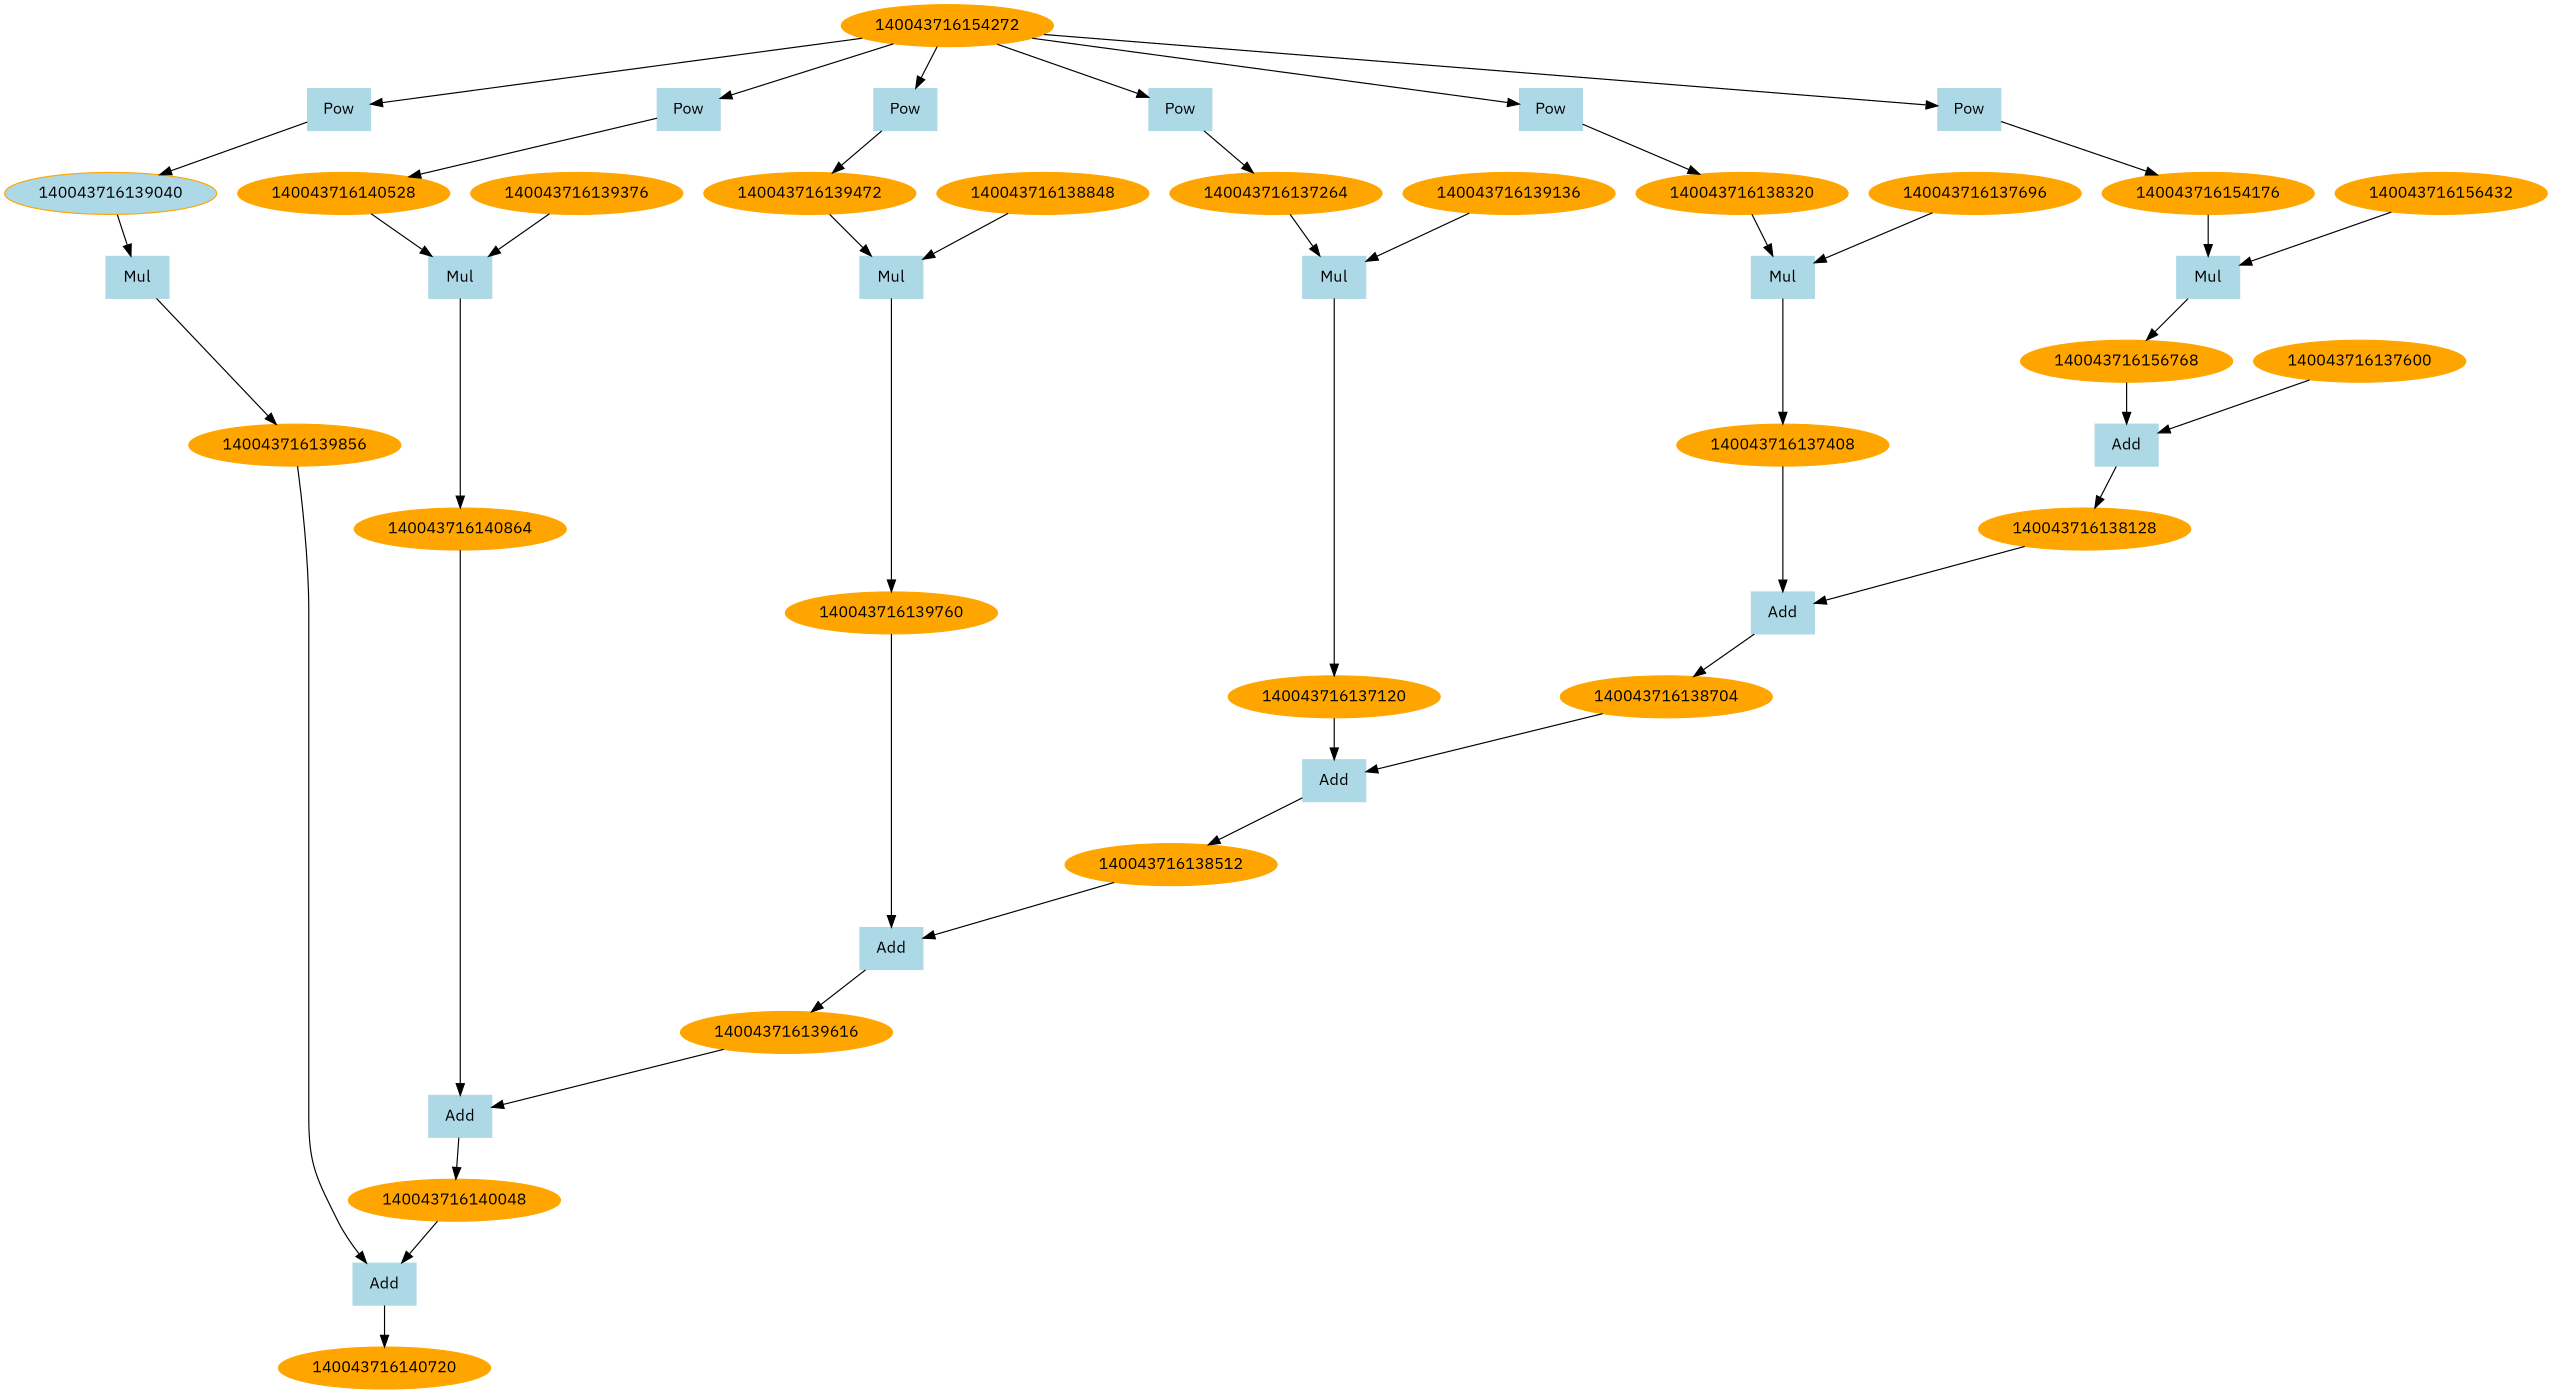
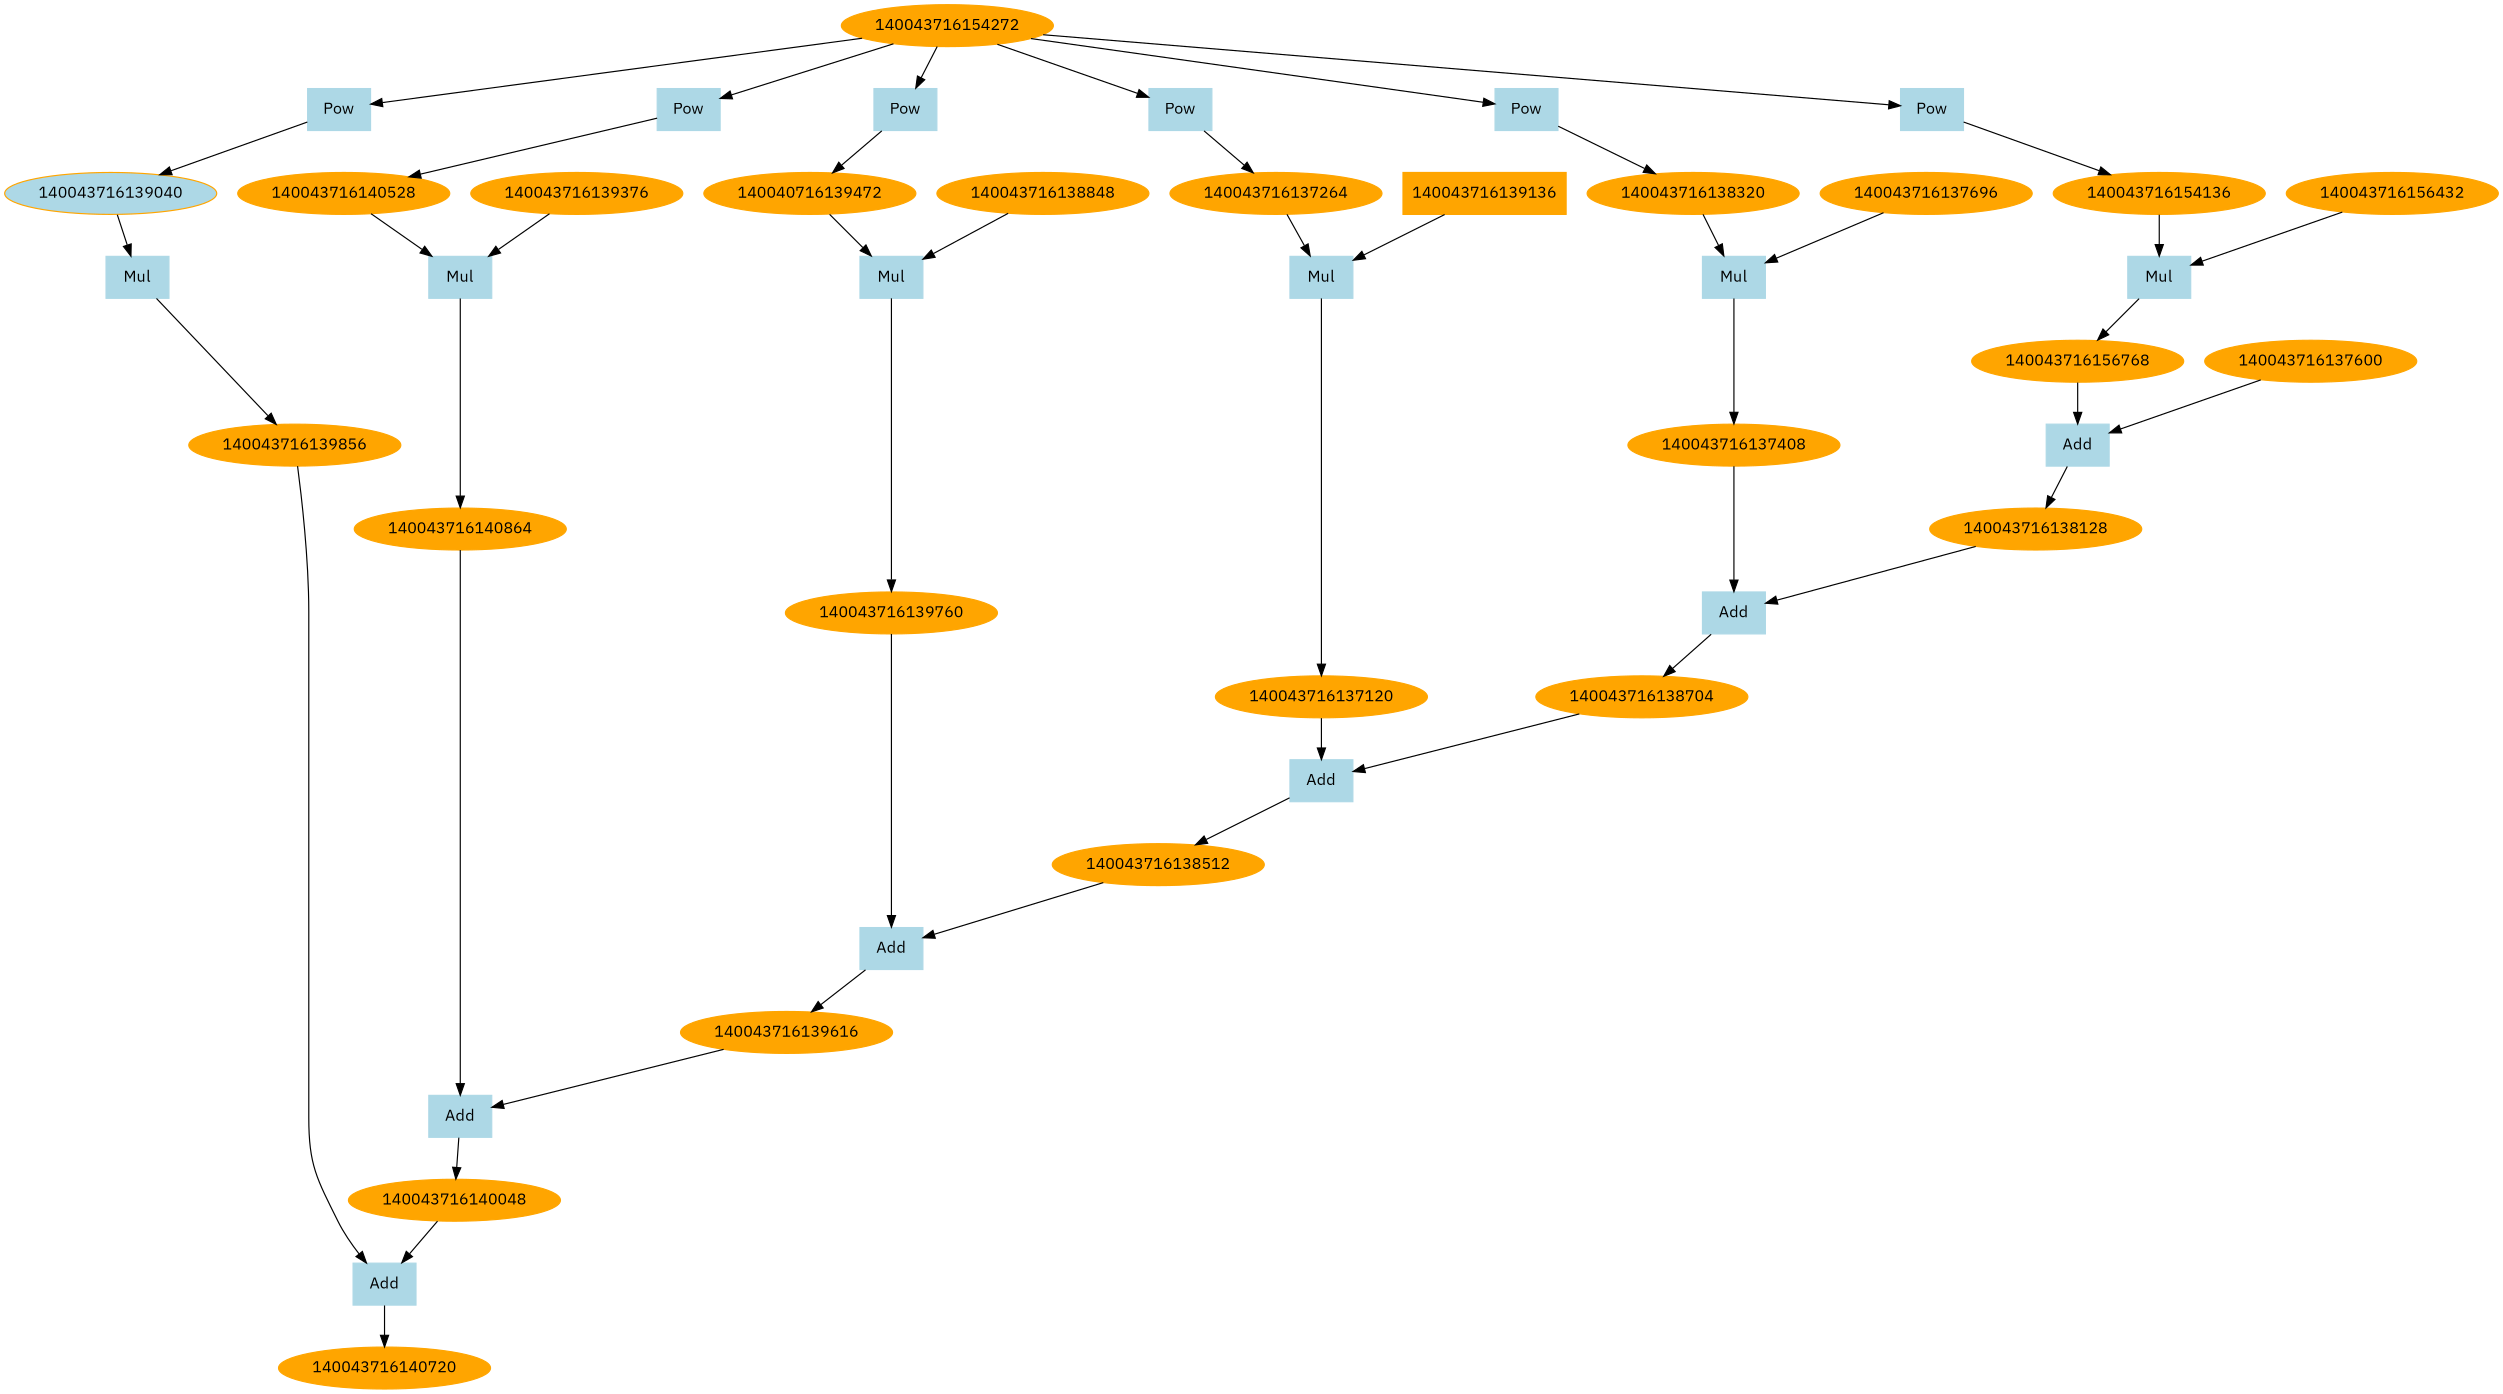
(810, 193) -> (810, 193)
(1509, 193) -> (1485, 193)
(2208, 193) -> (2159, 193)
